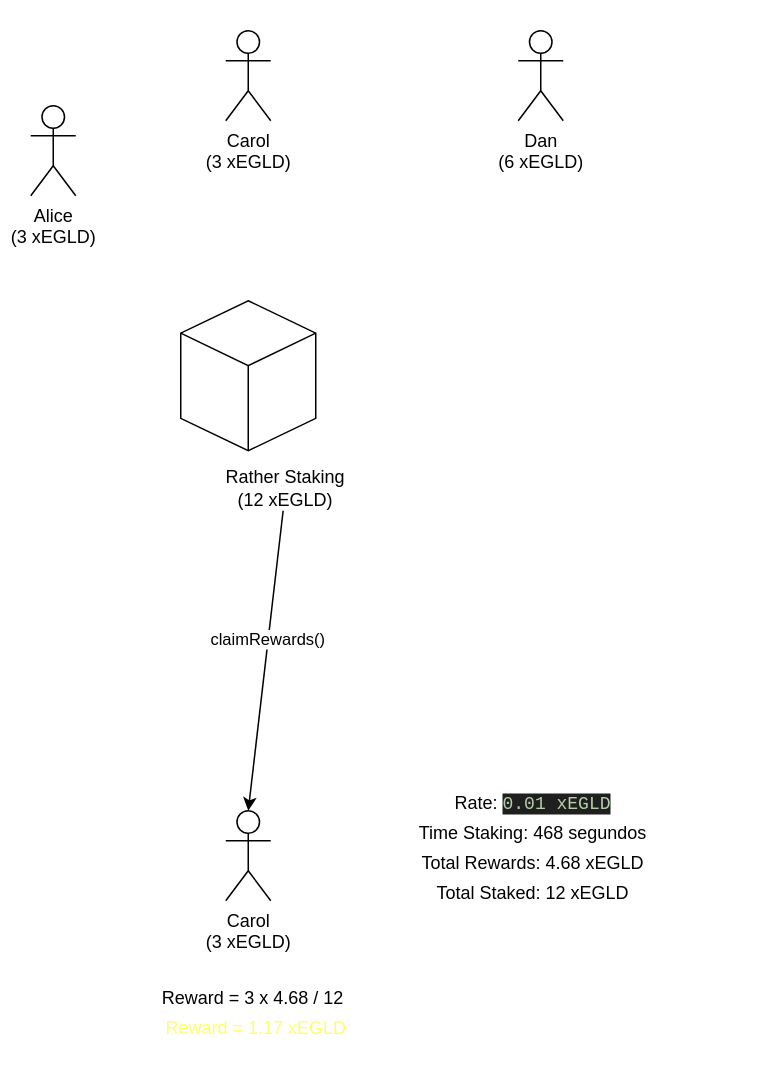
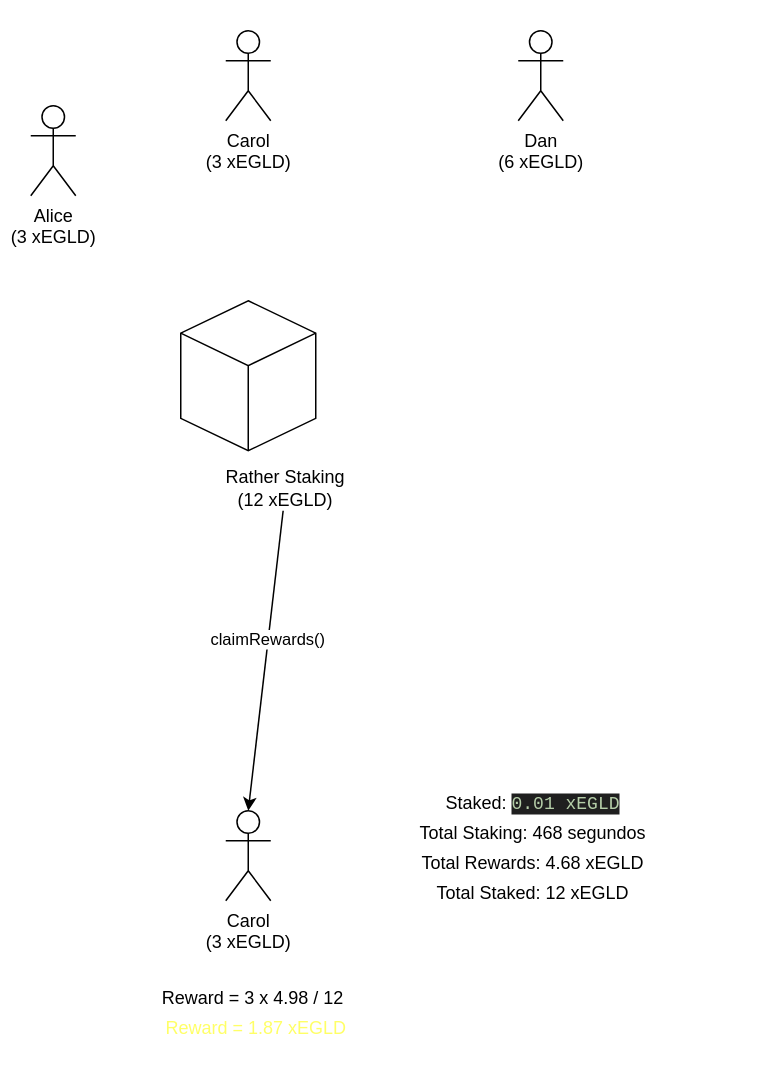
(533, 803) -> (533, 803)
(533, 833) -> (533, 833)
(256, 998) -> (256, 998)
(257, 1028) -> (257, 1028)
